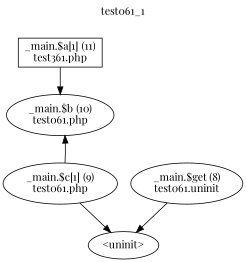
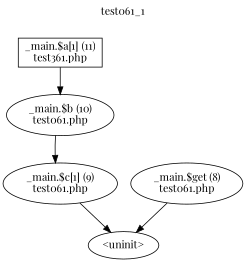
(65, 153) -> (55, 145)
(187, 184) -> (187, 184)
